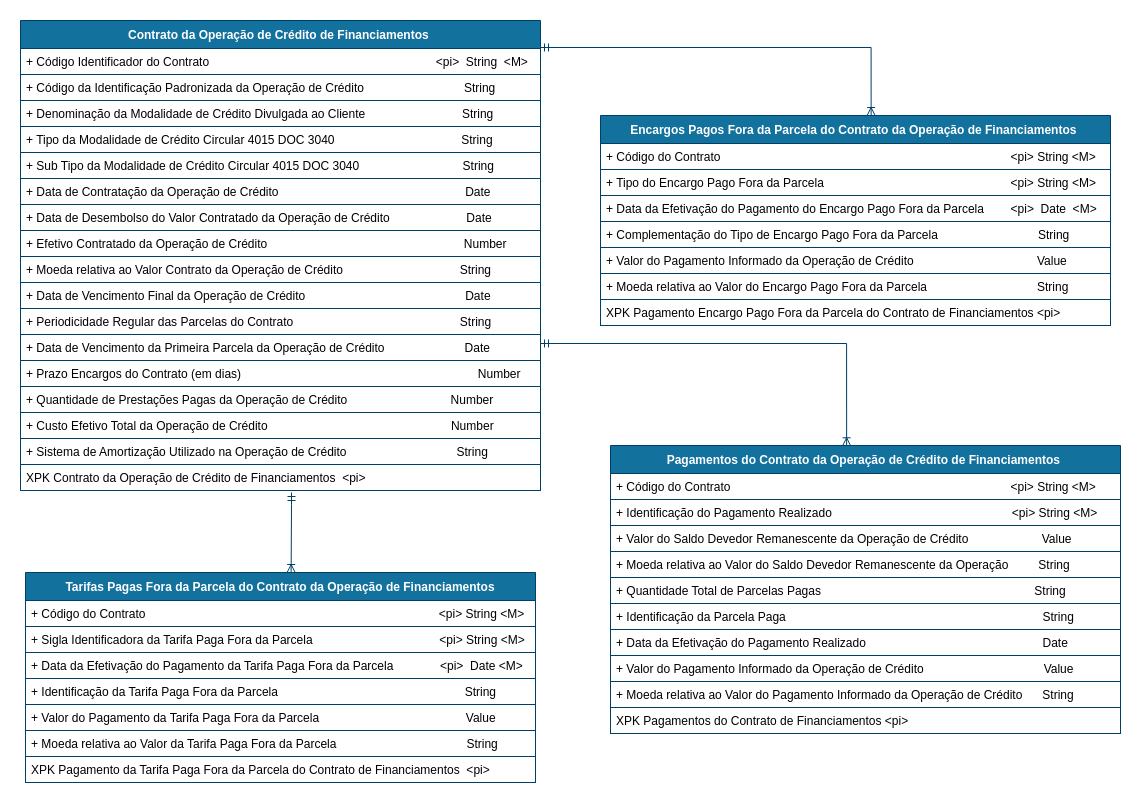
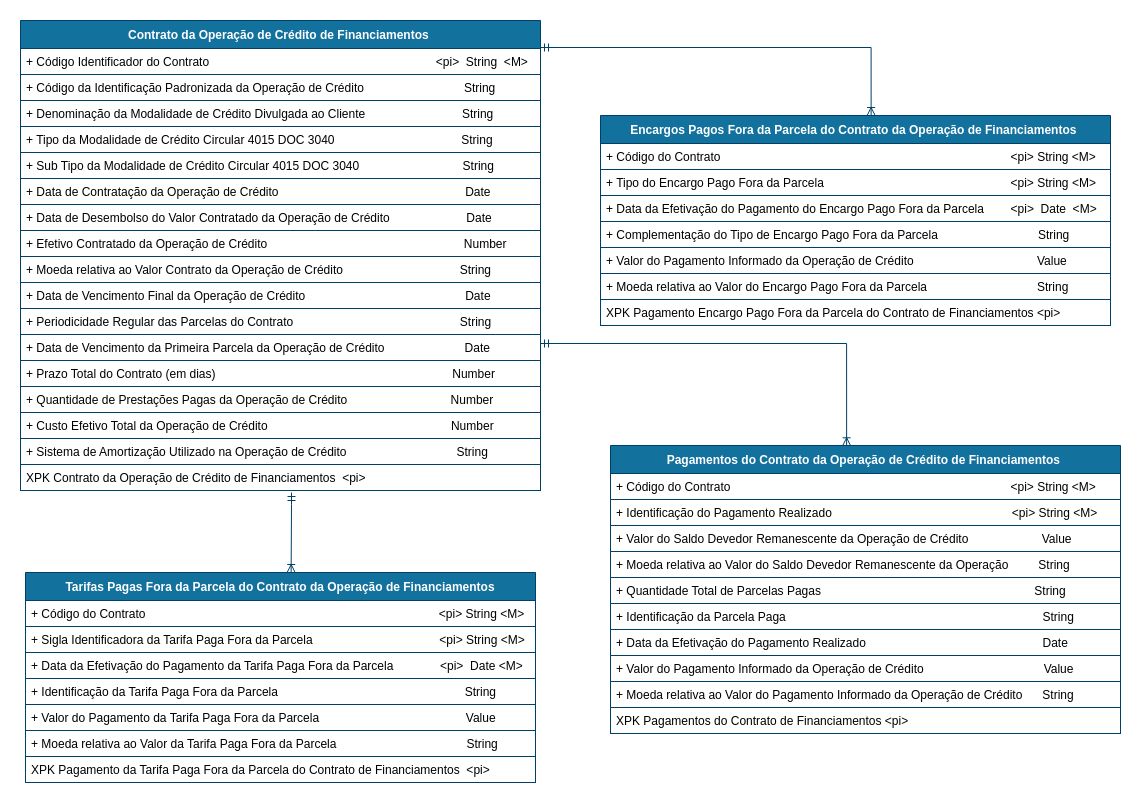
(347, 374) -> (335, 374)
